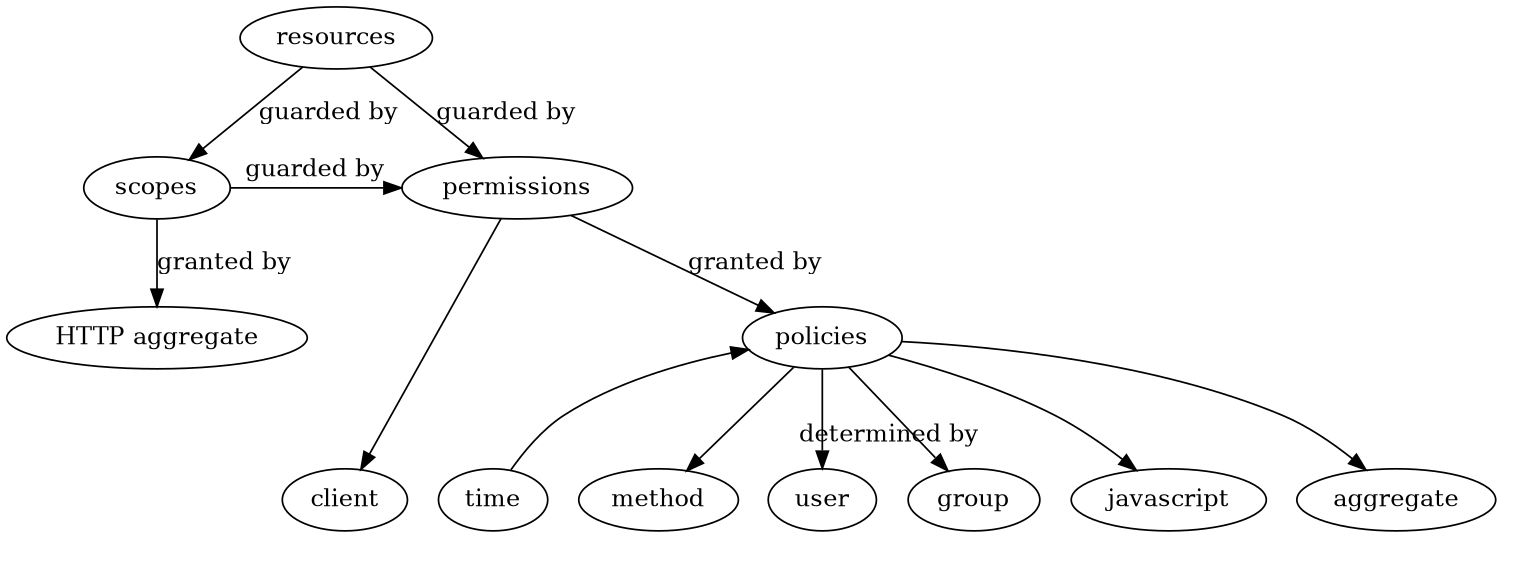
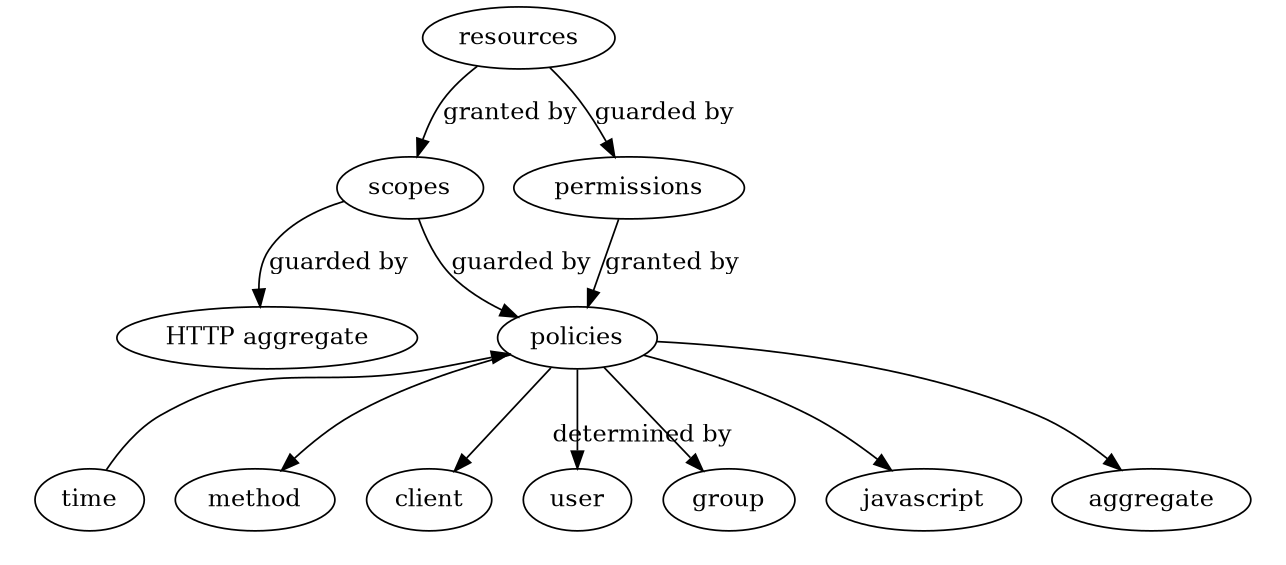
(329, 113) -> (511, 113)
(307, 188) -> (450, 274)
(225, 263) -> (340, 263)
(435, 336) -> (517, 404)
